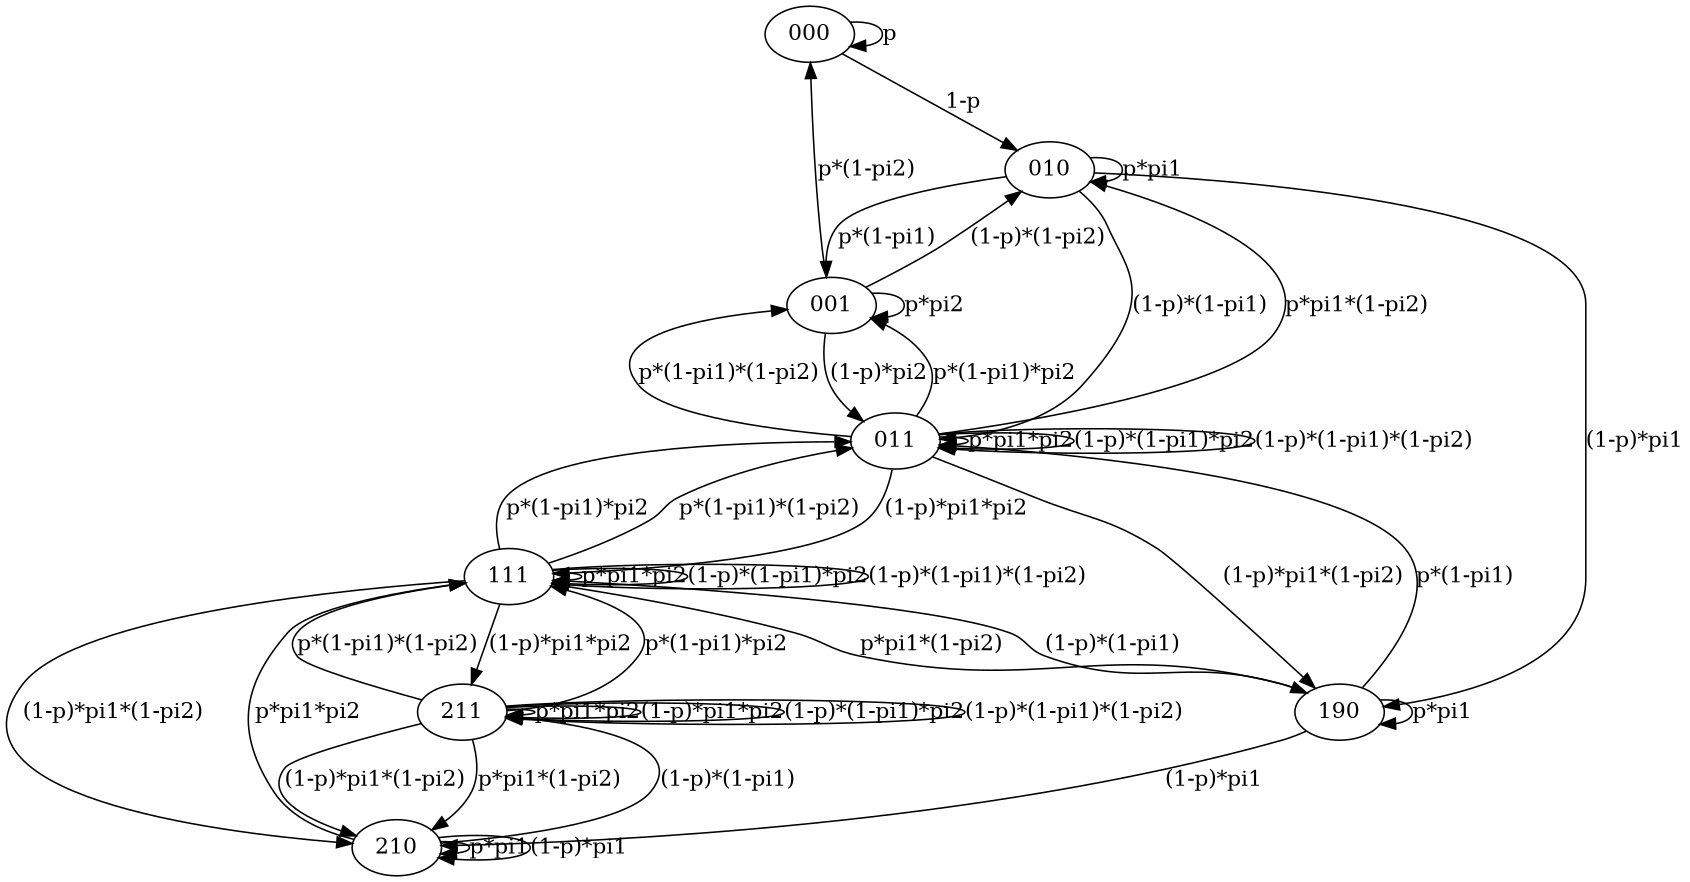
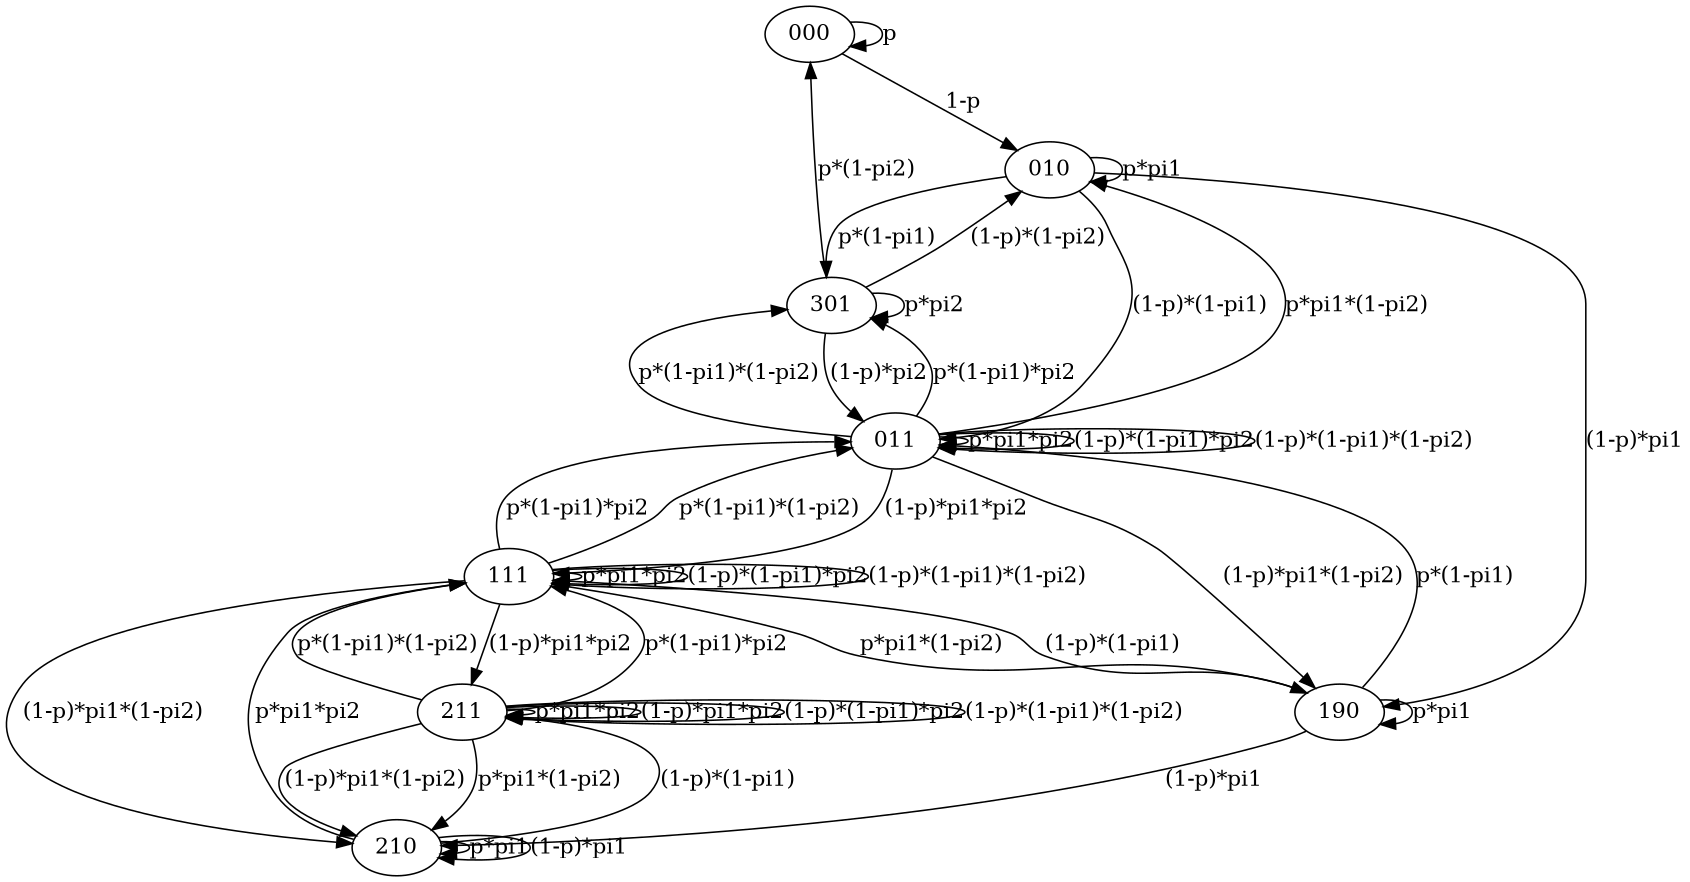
(832, 305) -> (832, 305)
